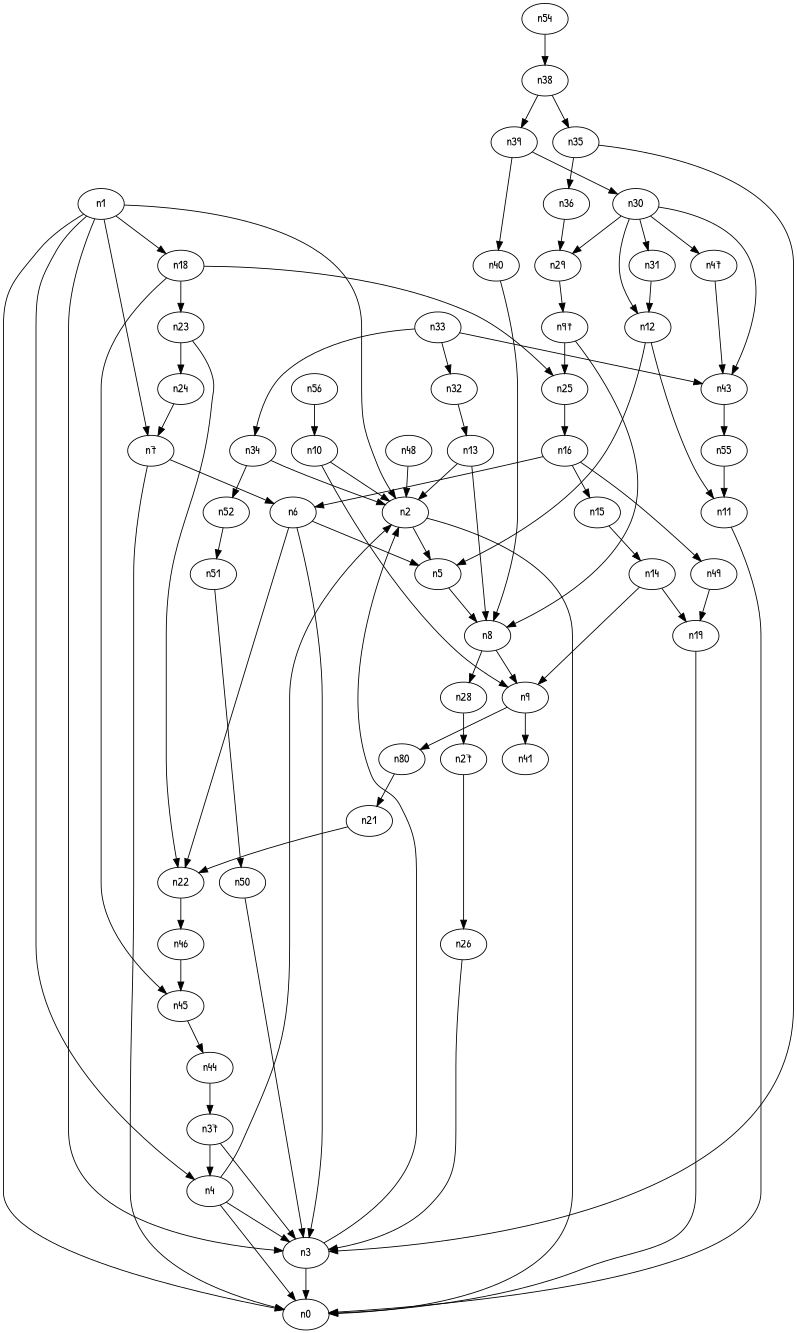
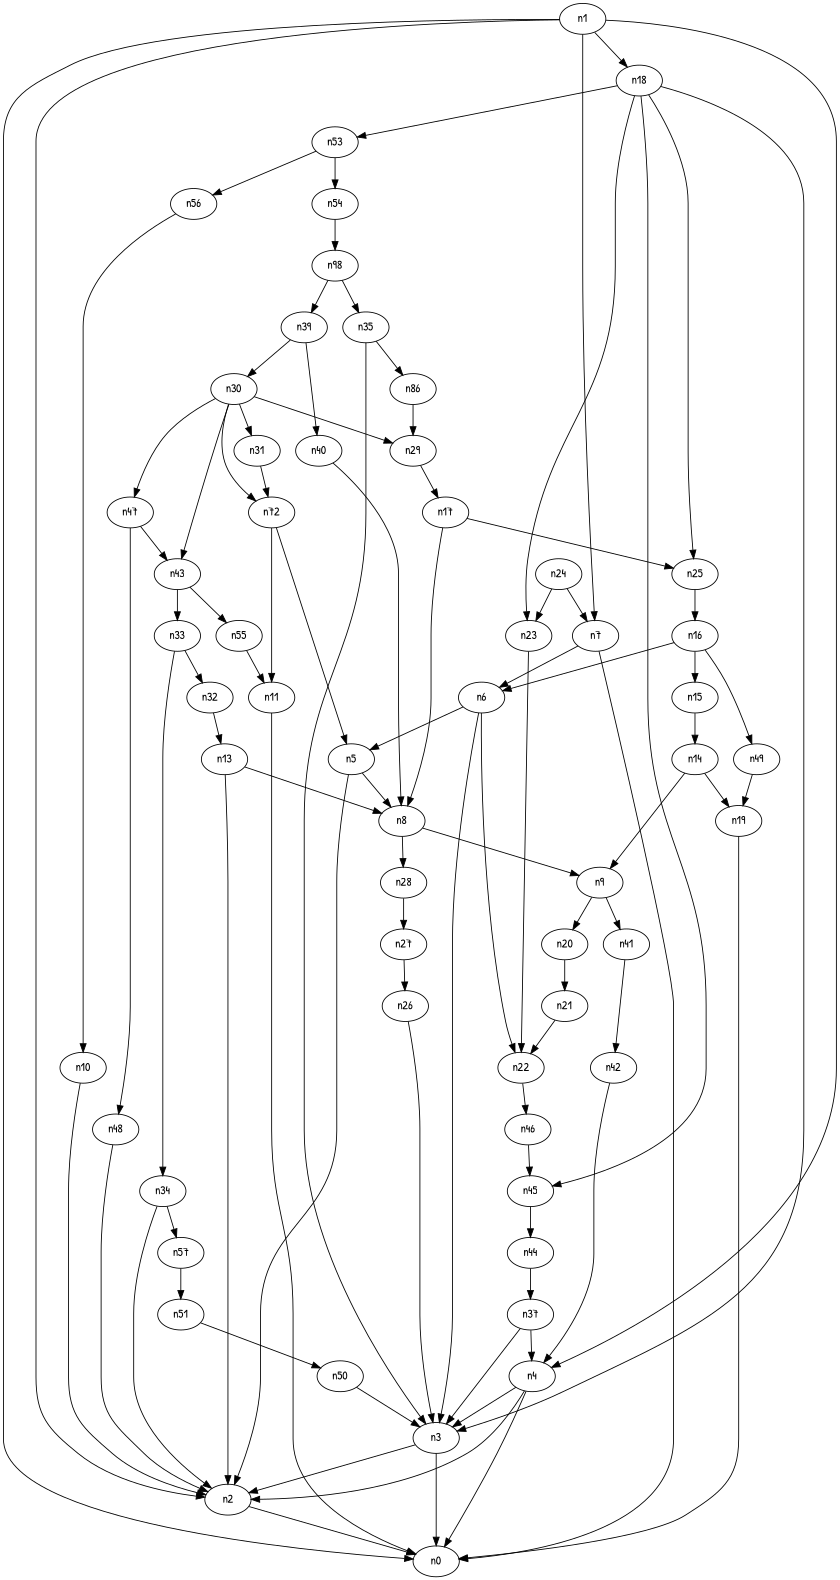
(545, 81) -> (335, 266)
none -> (335, 142)
(566, 204) -> (413, 389)
(565, 327) -> (446, 512)
(648, 327) -> (272, 512)
(181, 354) -> (546, 601)
(577, 357) -> (177, 601)
(226, 512) -> (181, 1253)
(420, 539) -> (336, 1137)
(398, 585) -> none
(402, 759) -> (565, 944)
(69, 802) -> (804, 812)
none -> (130, 817)
none -> (614, 1068)
